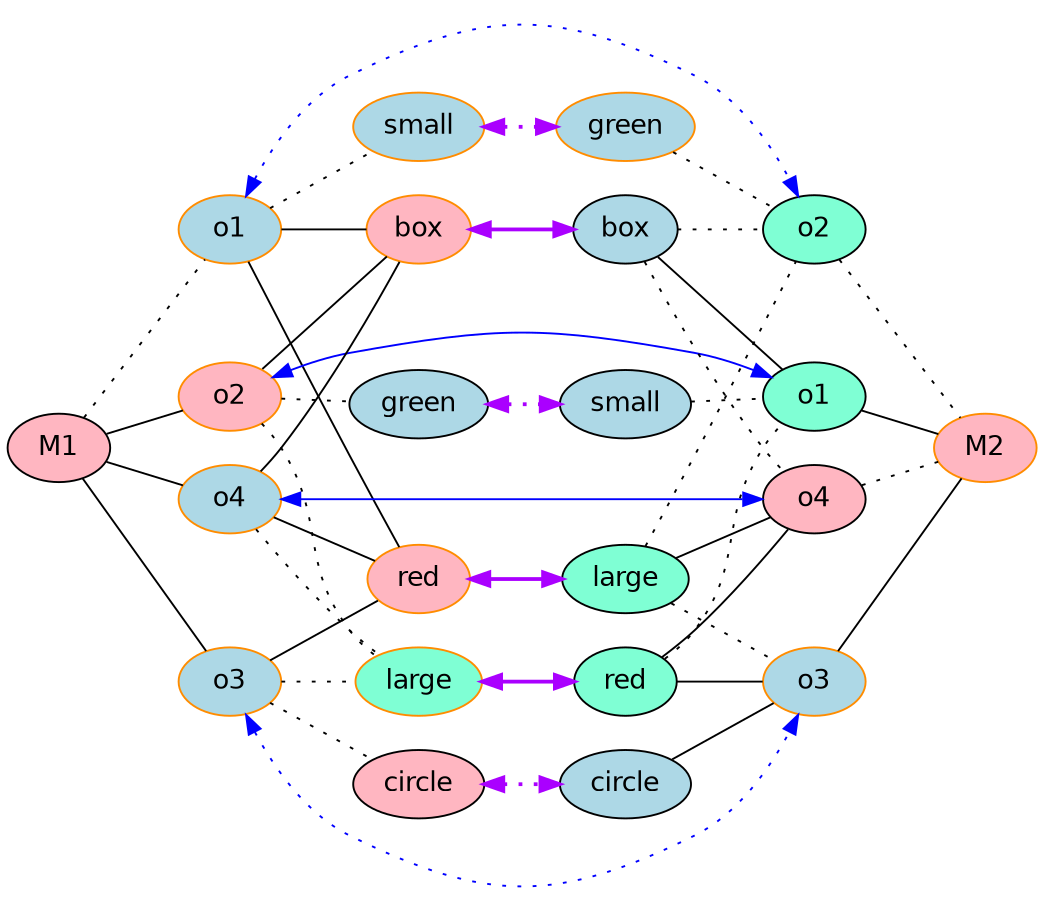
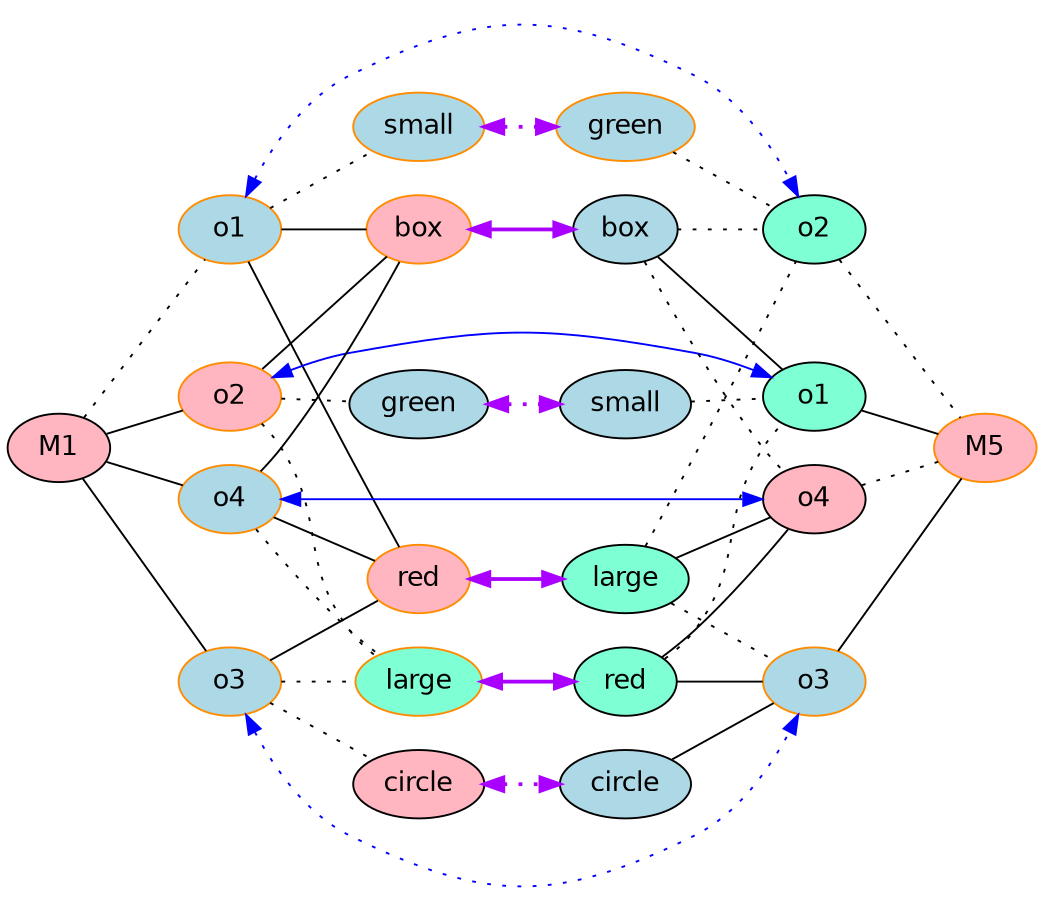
(985, 448) -> (985, 448)
